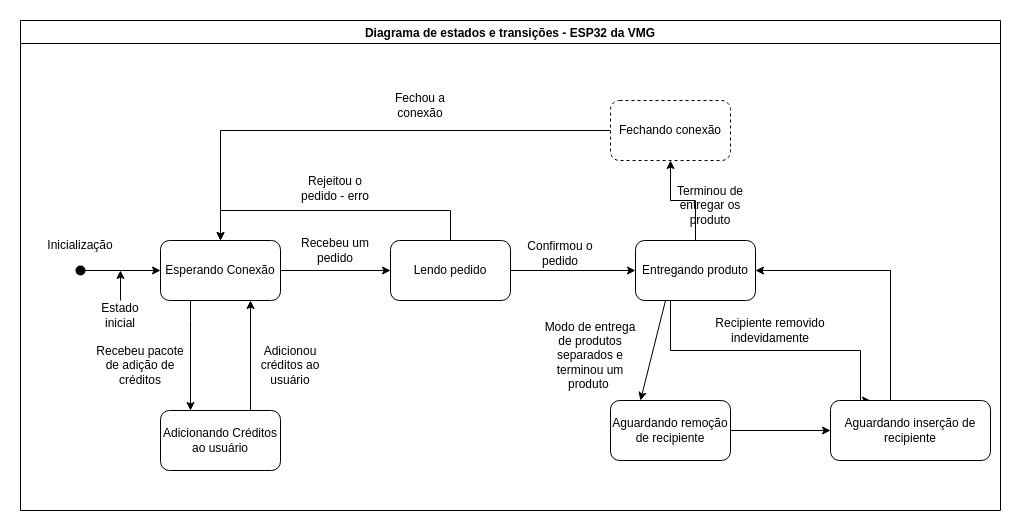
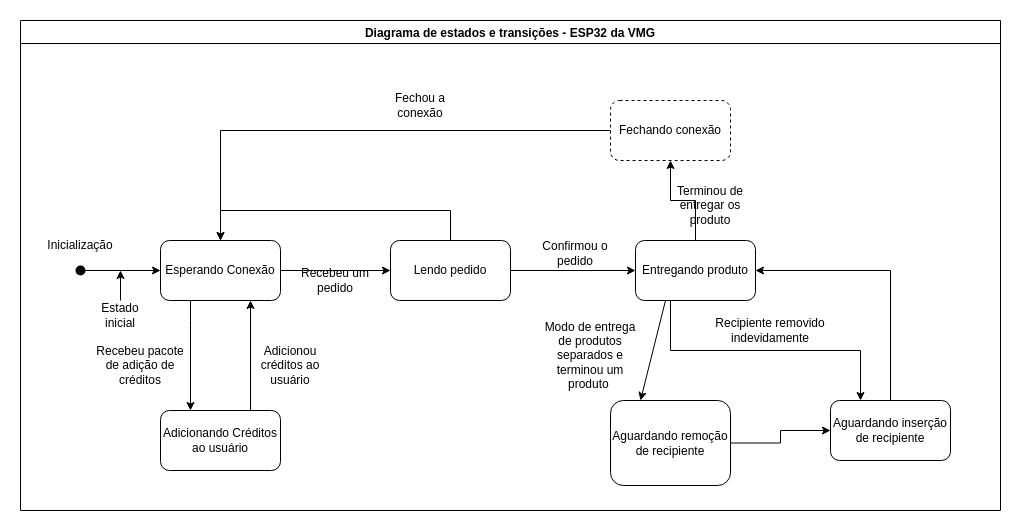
(336, 188) -> none
(336, 251) -> (336, 281)
(561, 253) -> (576, 253)
(671, 431) -> (671, 443)
(911, 431) -> (891, 431)
